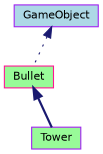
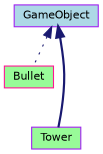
(45, 113) -> (64, 82)
